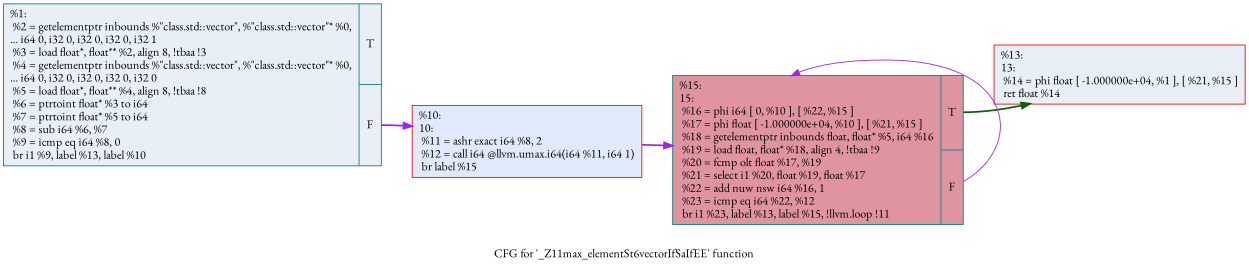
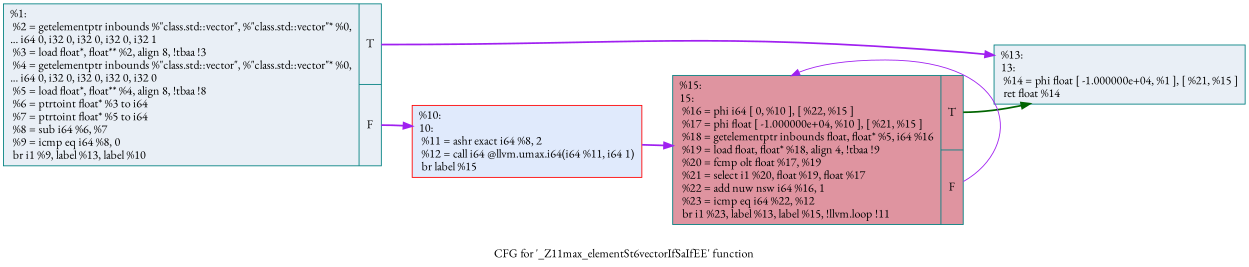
none -> (683, 41)
(1120, 75) -> (1120, 75)
